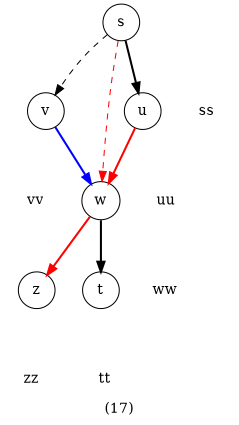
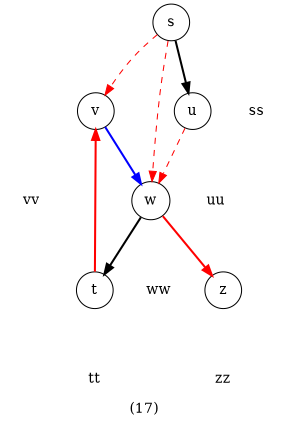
(82, 59) -> (132, 59)
(124, 151) -> (174, 151)
none -> (95, 206)
